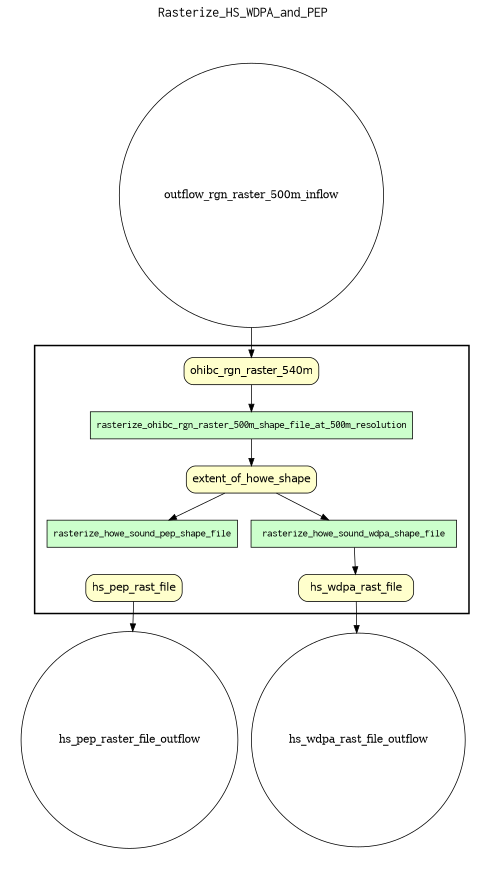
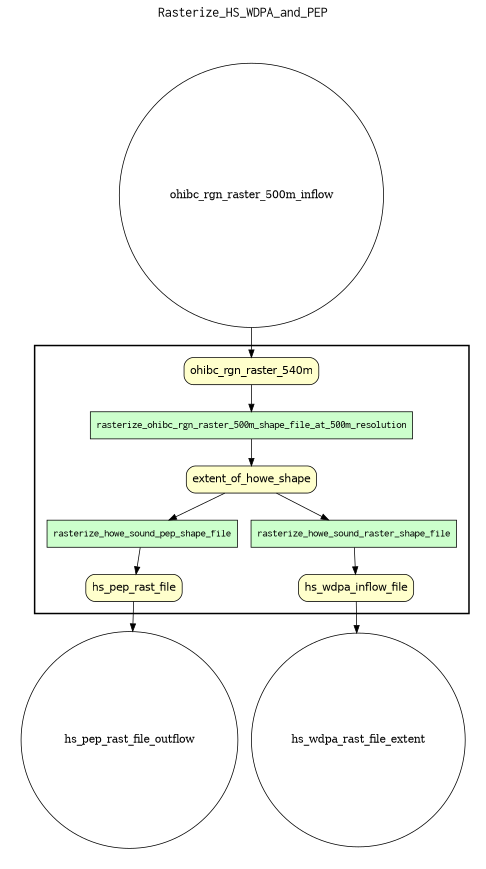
(251, 195) -> (251, 195)
(354, 534) -> (354, 534)
none -> (139, 557)
(356, 588) -> (356, 588)
(129, 740) -> (129, 740)
(358, 740) -> (358, 740)
